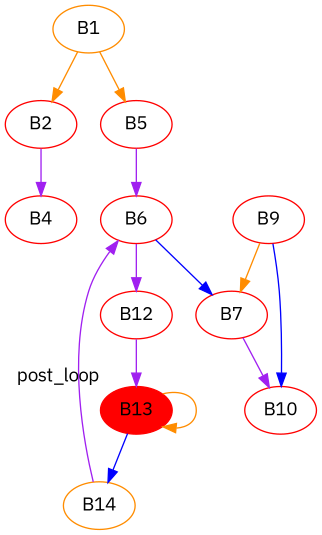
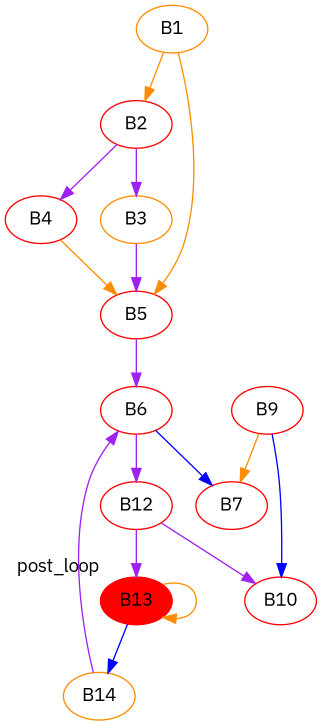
none -> (136, 220)
none -> (84, 263)
(253, 357) -> (203, 550)
